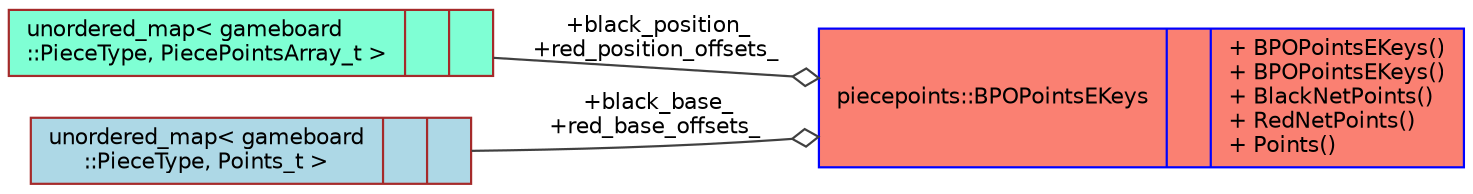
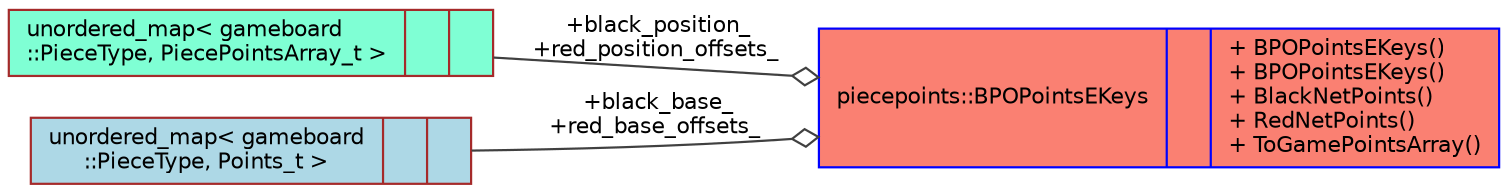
(1282, 145) -> (1355, 145)
